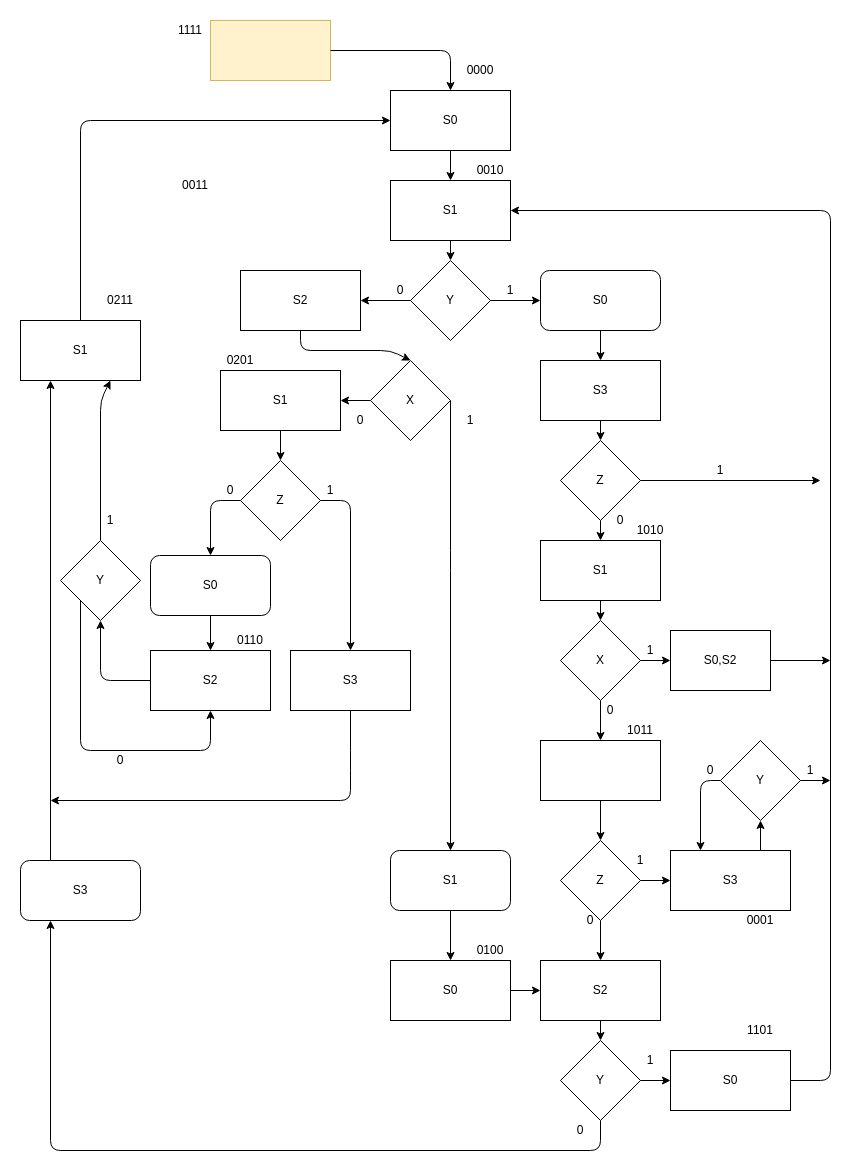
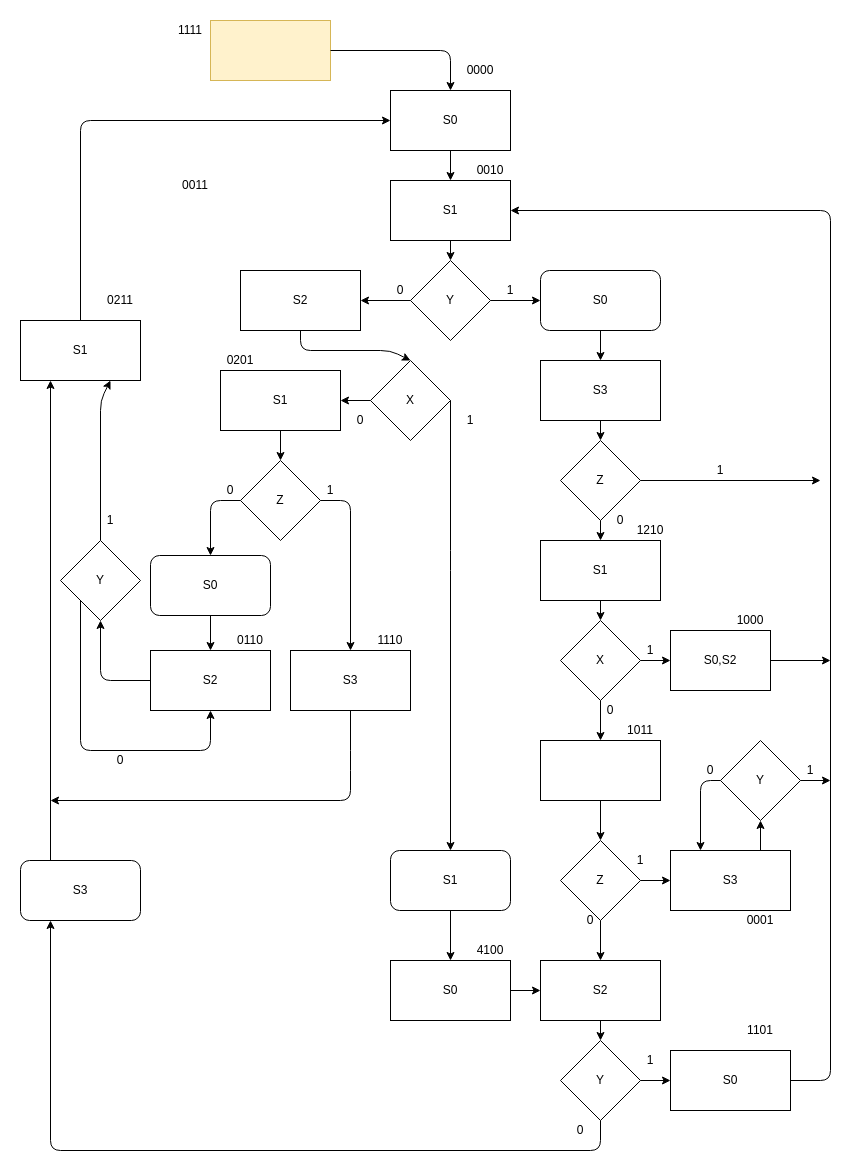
(651, 531) -> (651, 531)
none -> (751, 621)
none -> (391, 641)
(491, 951) -> (491, 951)
